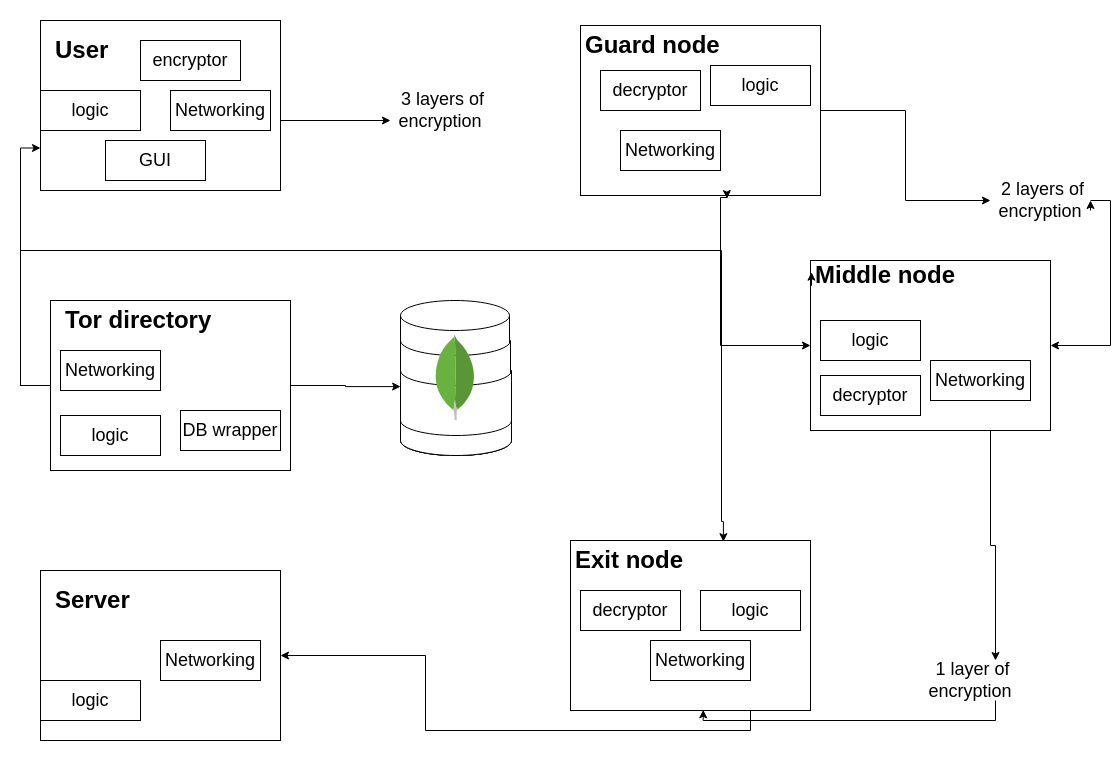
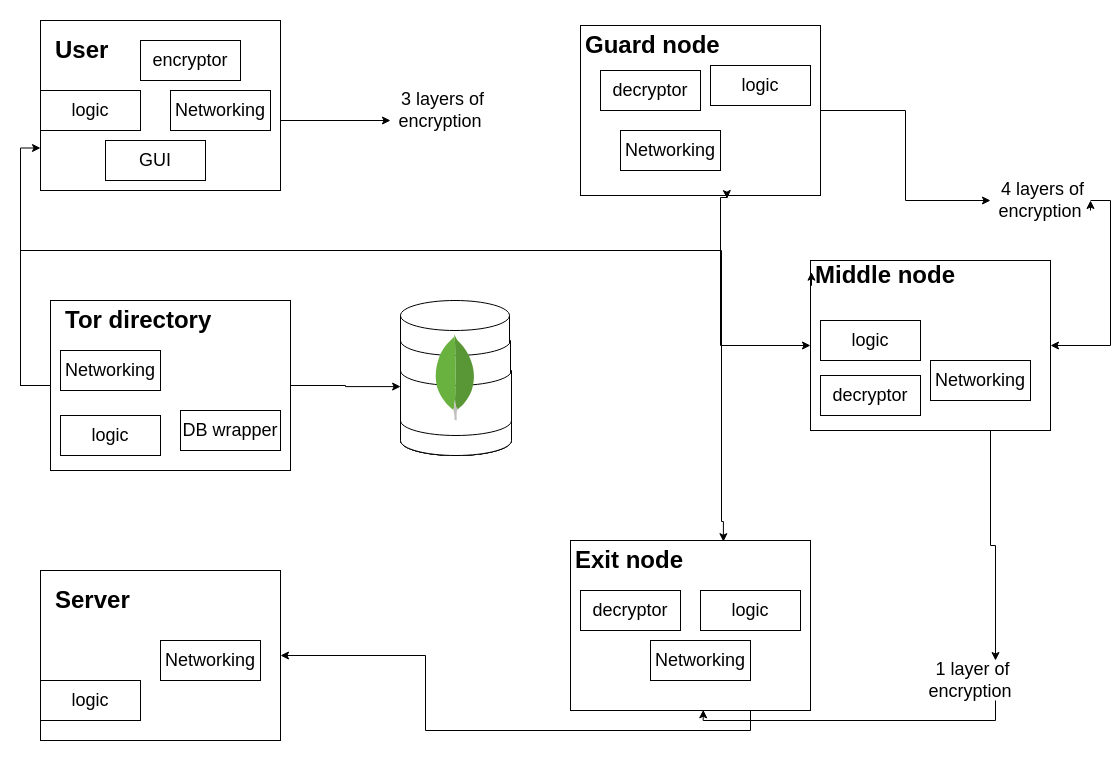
(1041, 201) -> (1041, 201)
